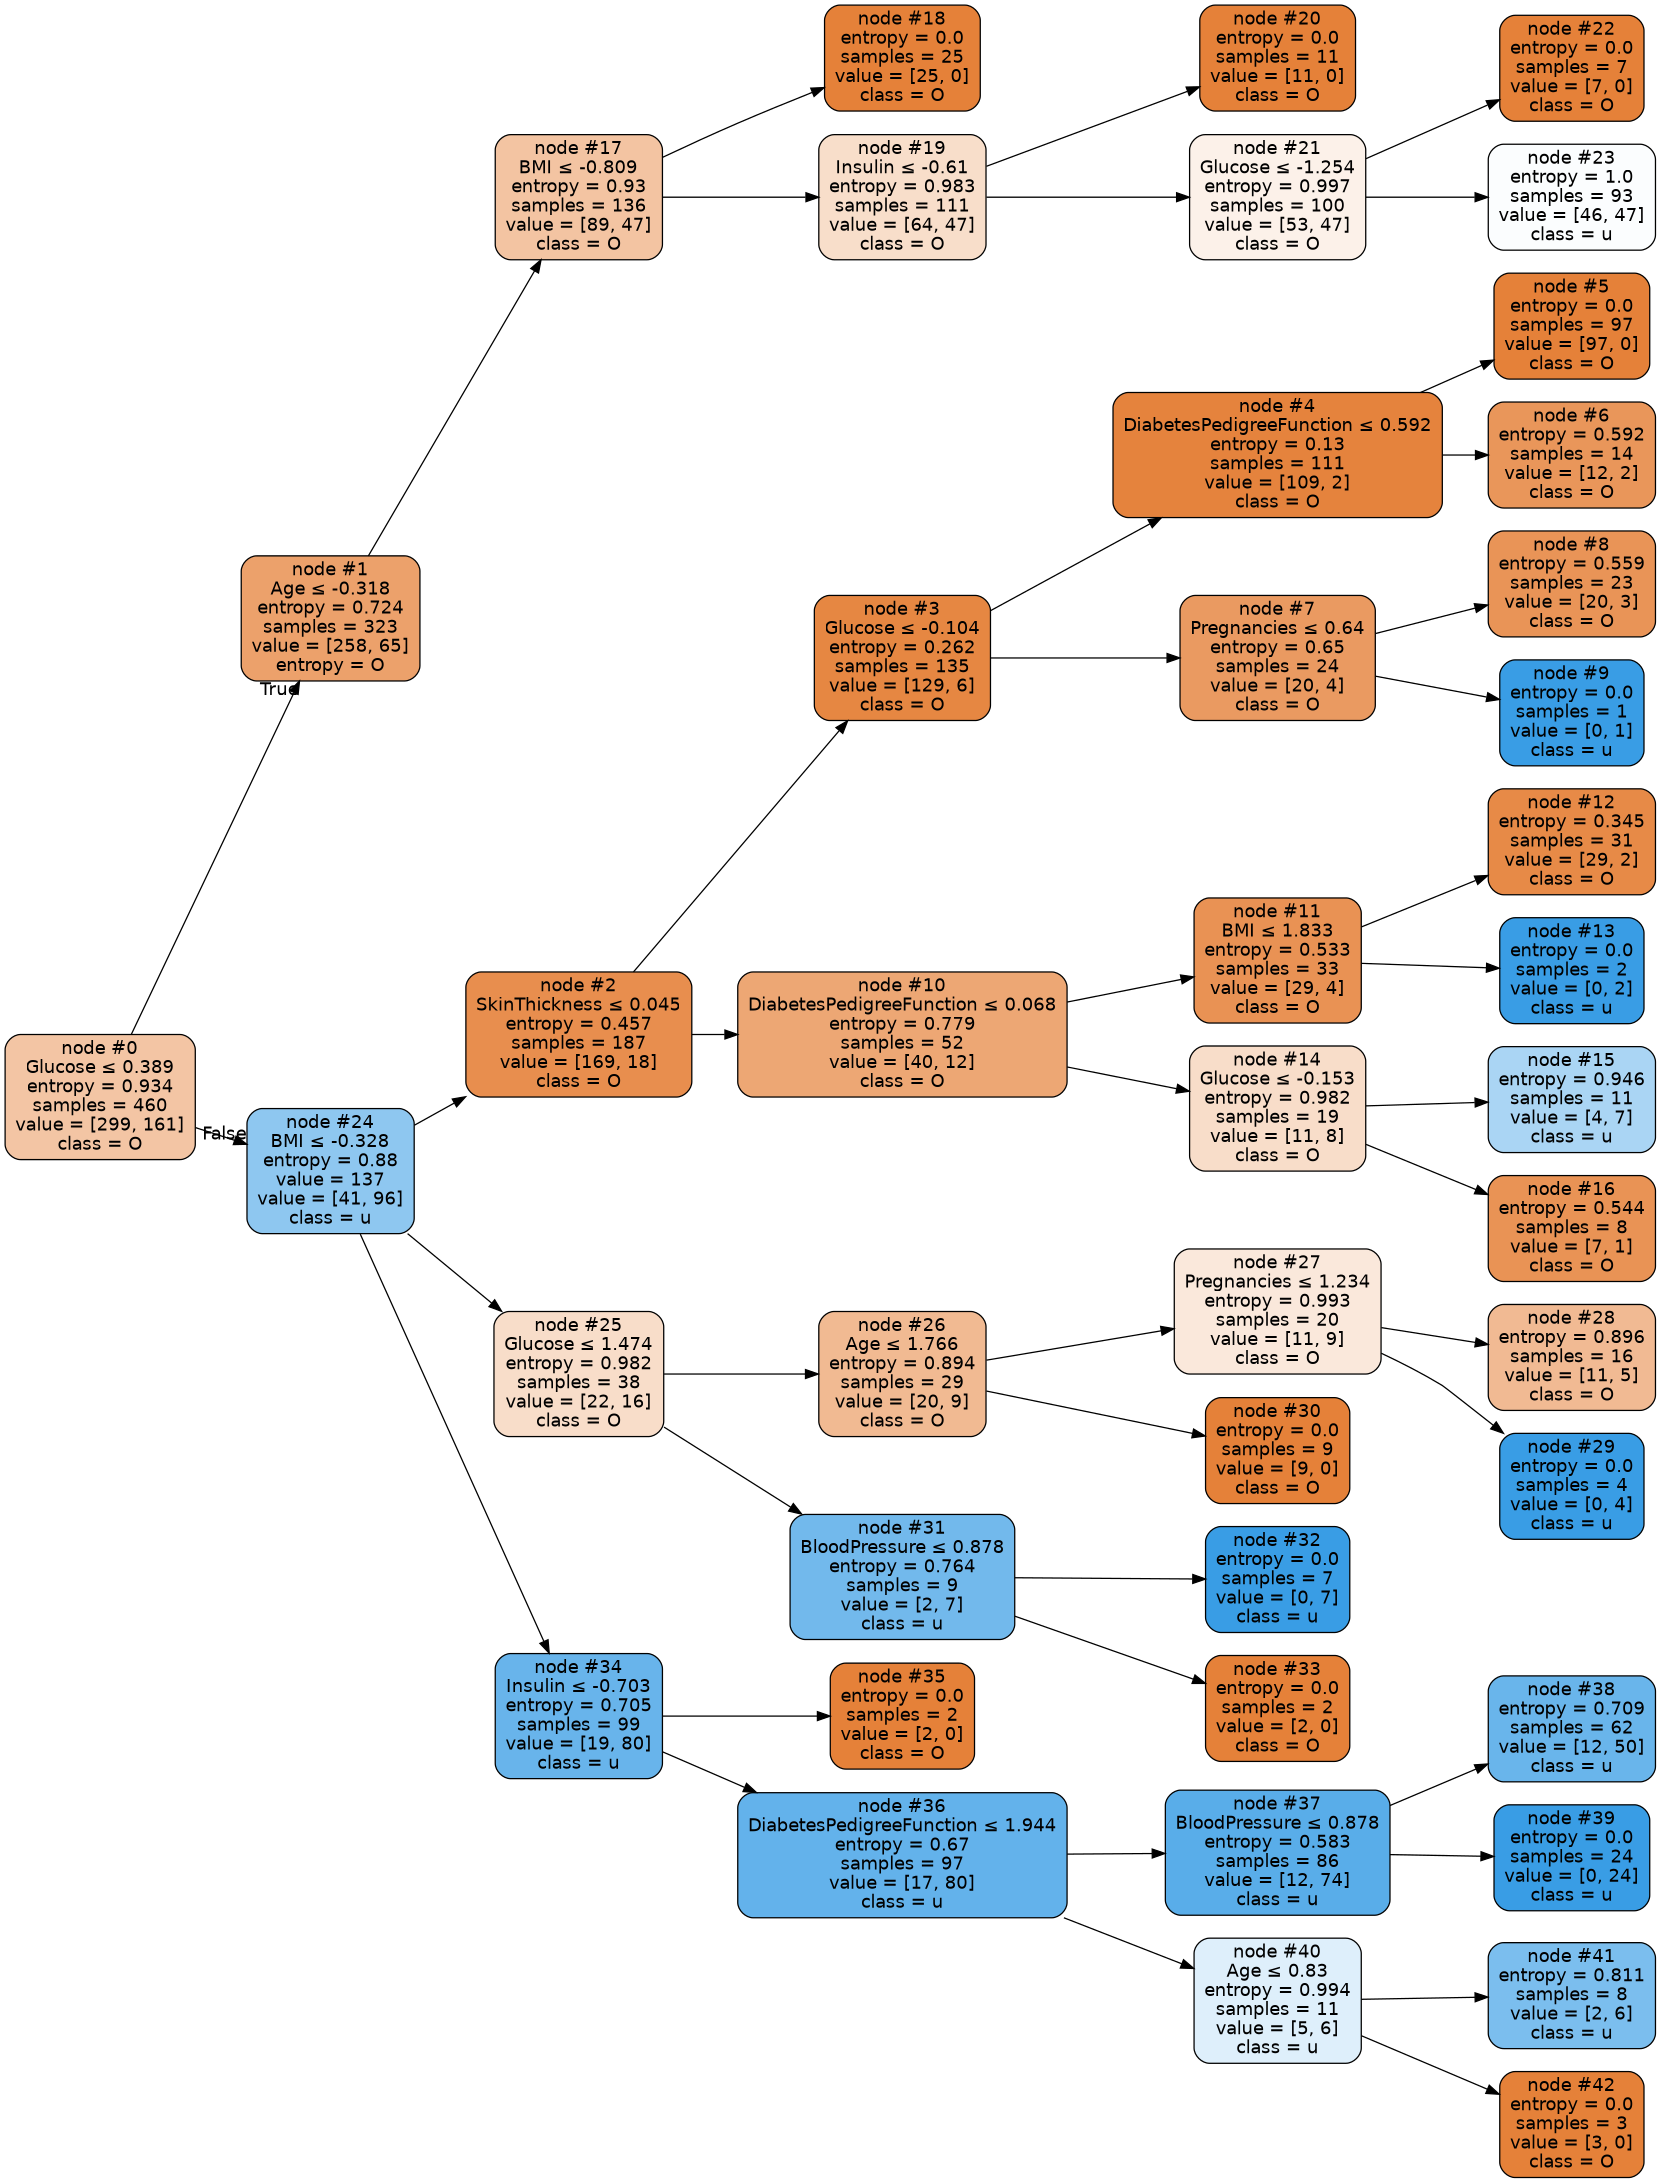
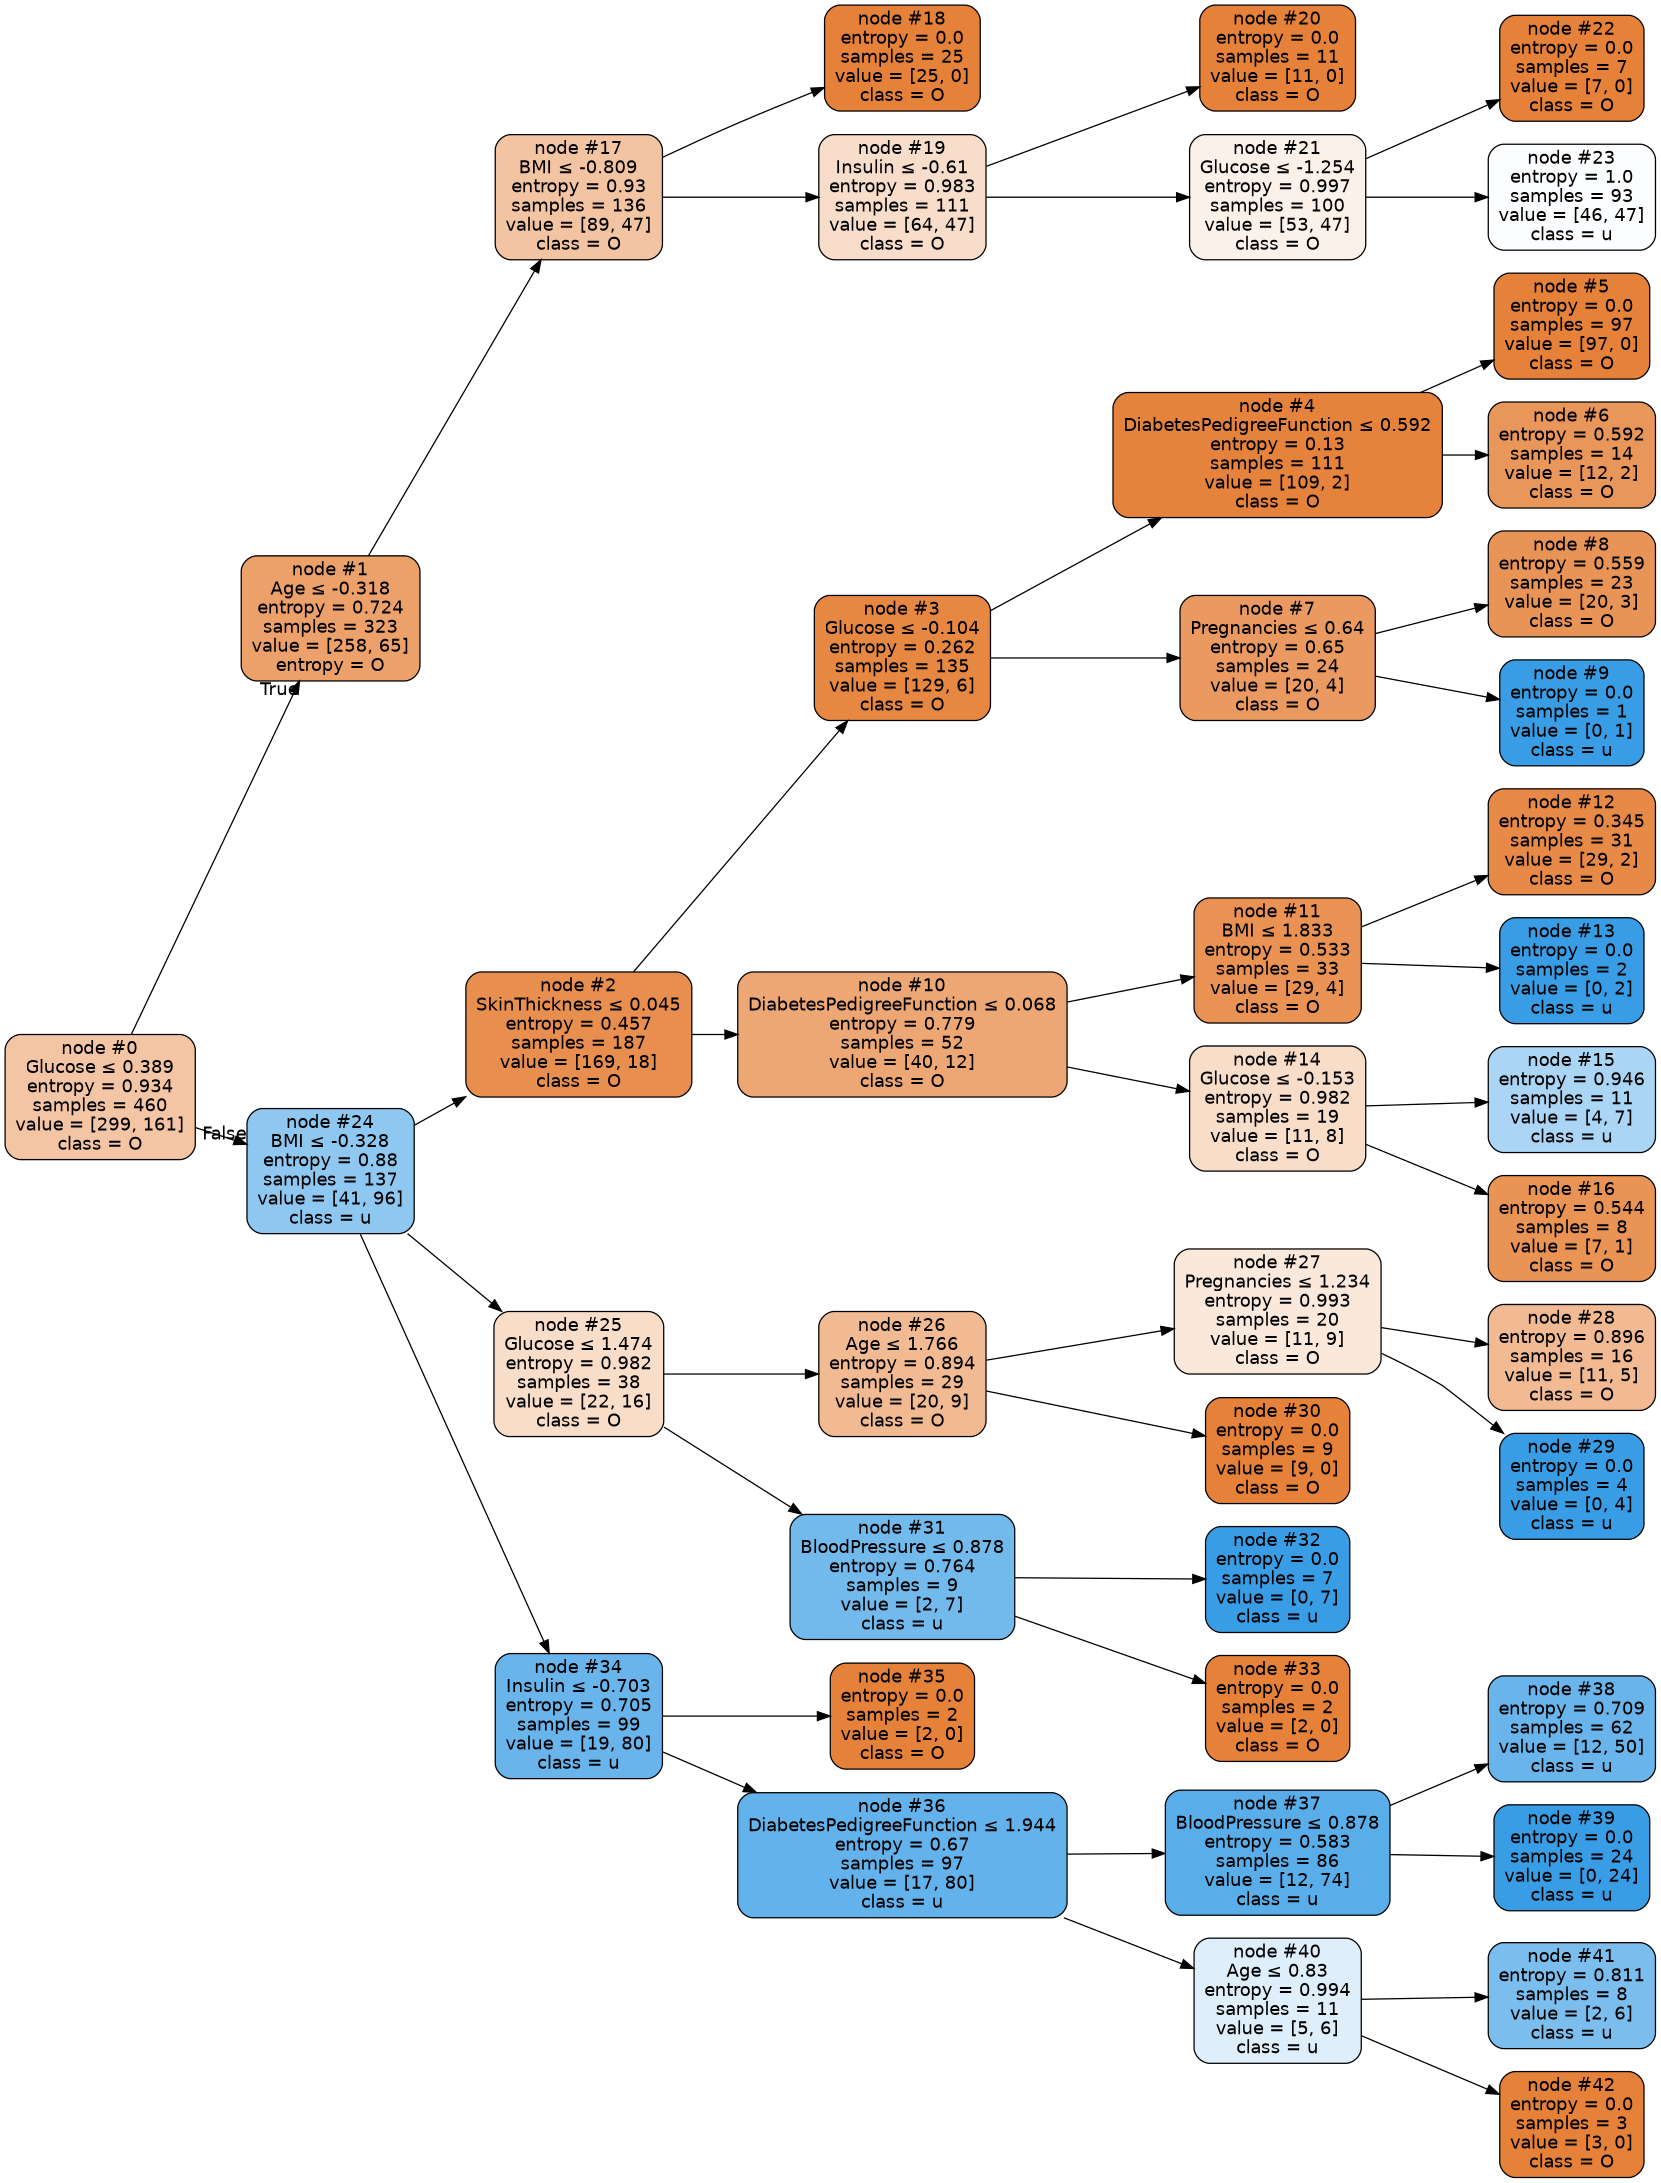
(331, 1180) -> (331, 1180)
